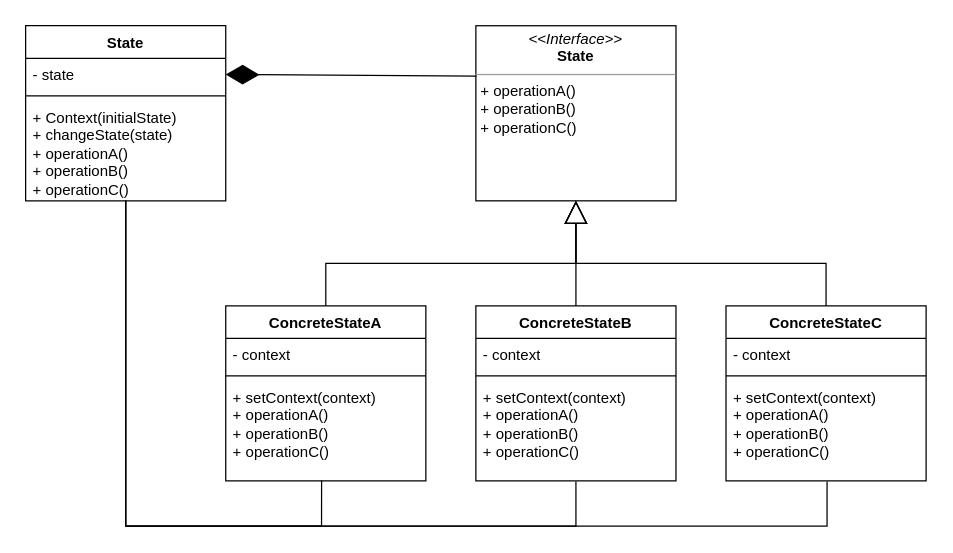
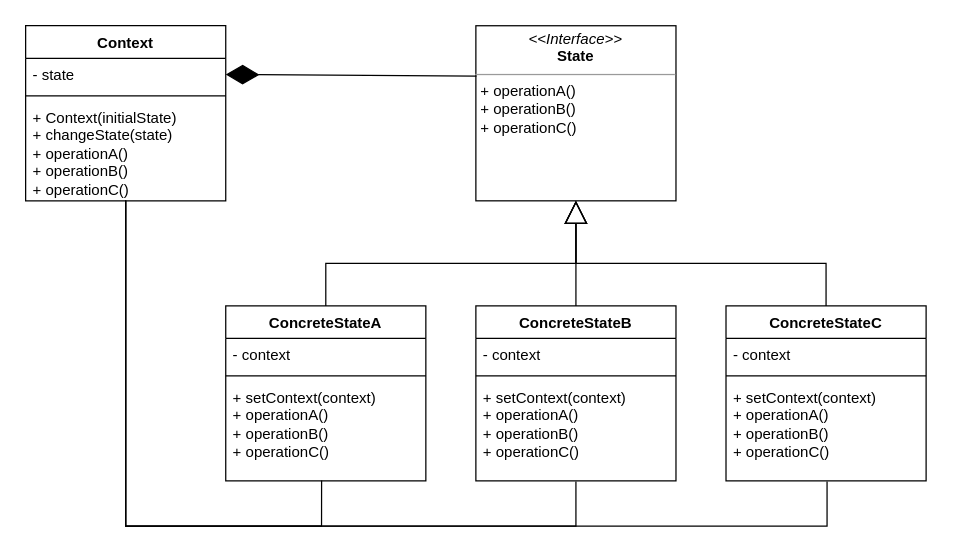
(126, 43) -> (126, 43)
